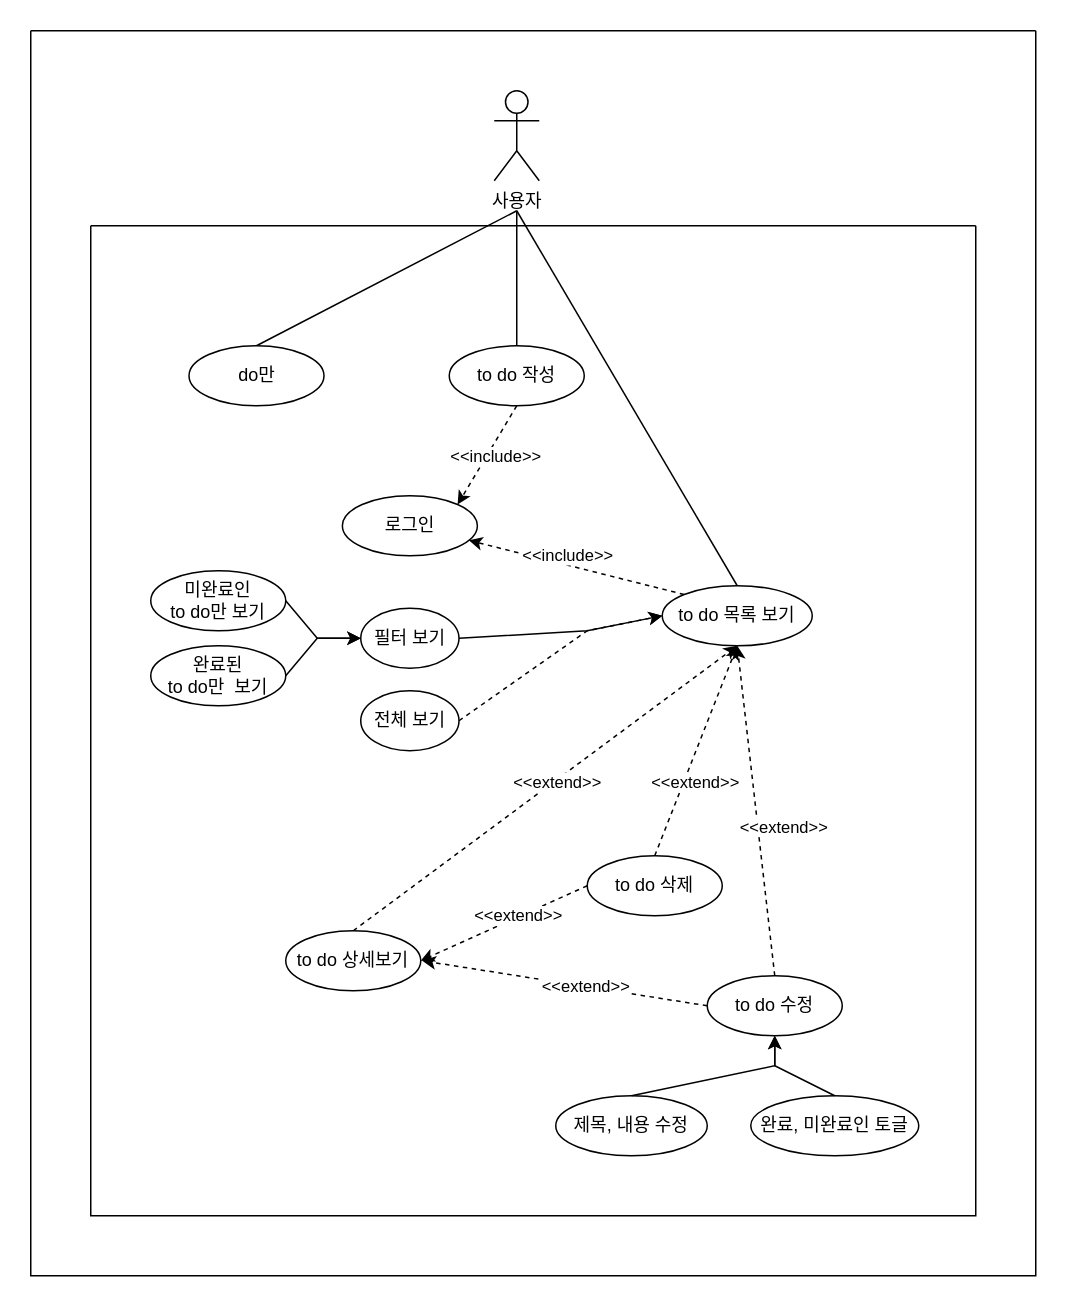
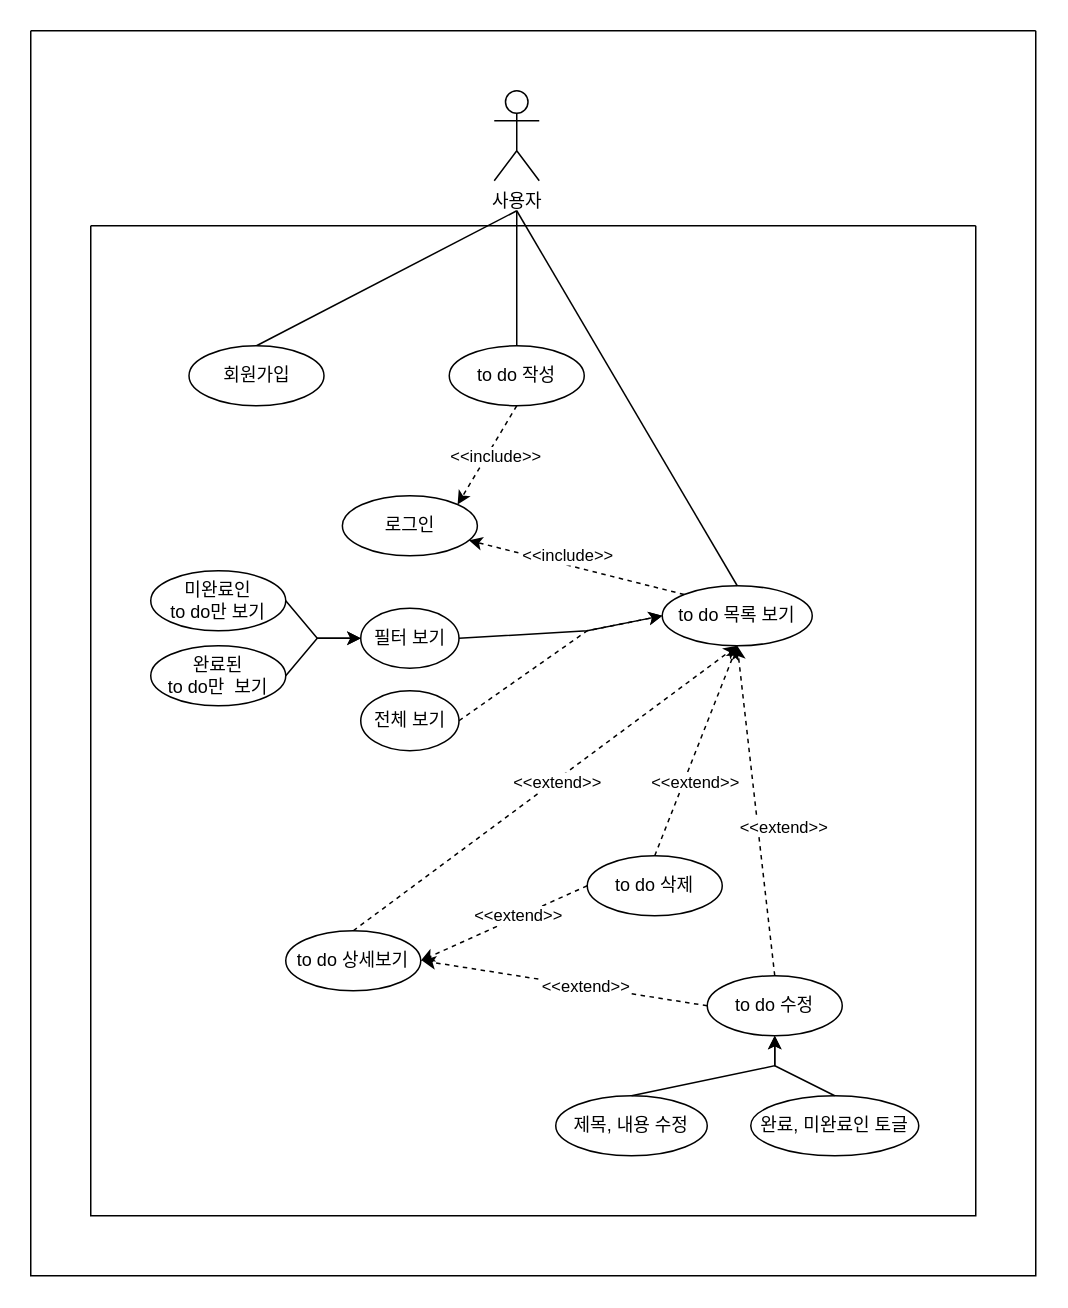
(257, 376) -> (257, 376)
